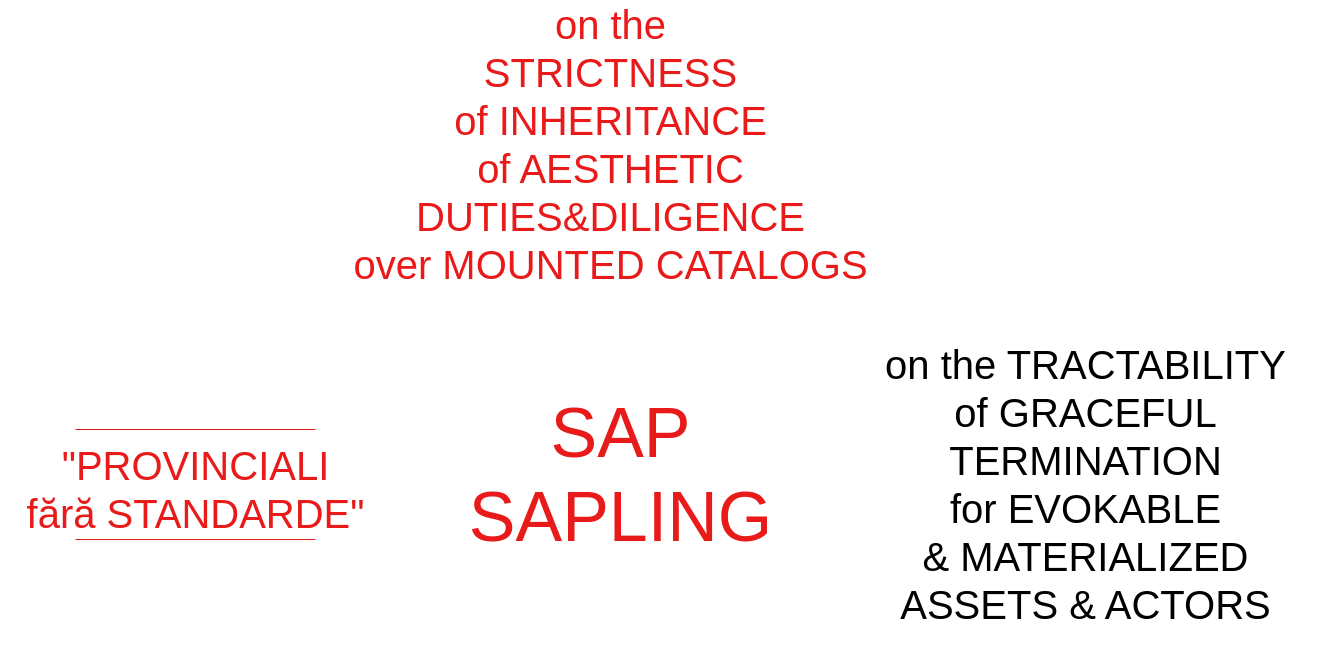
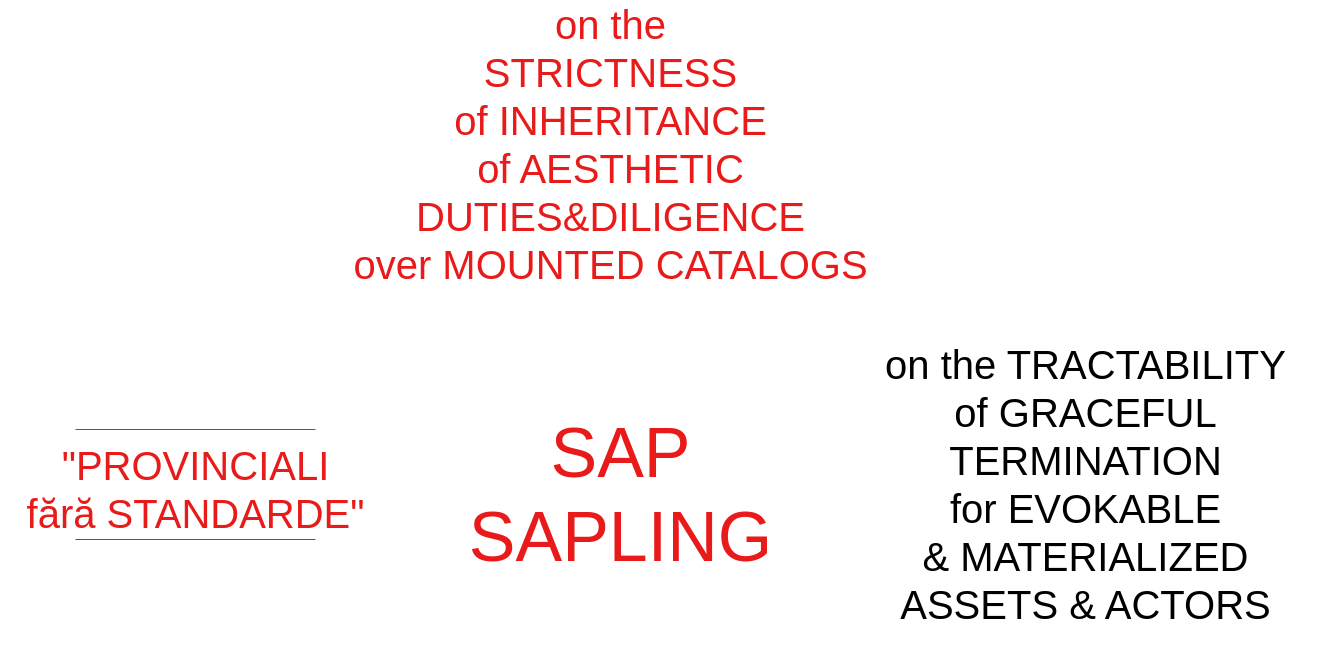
(621, 475) -> (621, 495)
